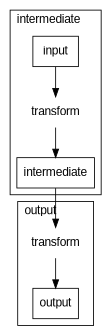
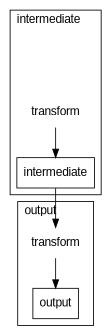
(56, 51) -> none
